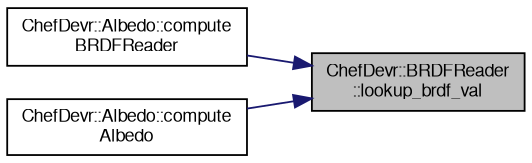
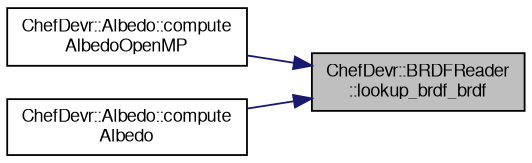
(127, 37) -> (127, 37)
(418, 82) -> (418, 82)
